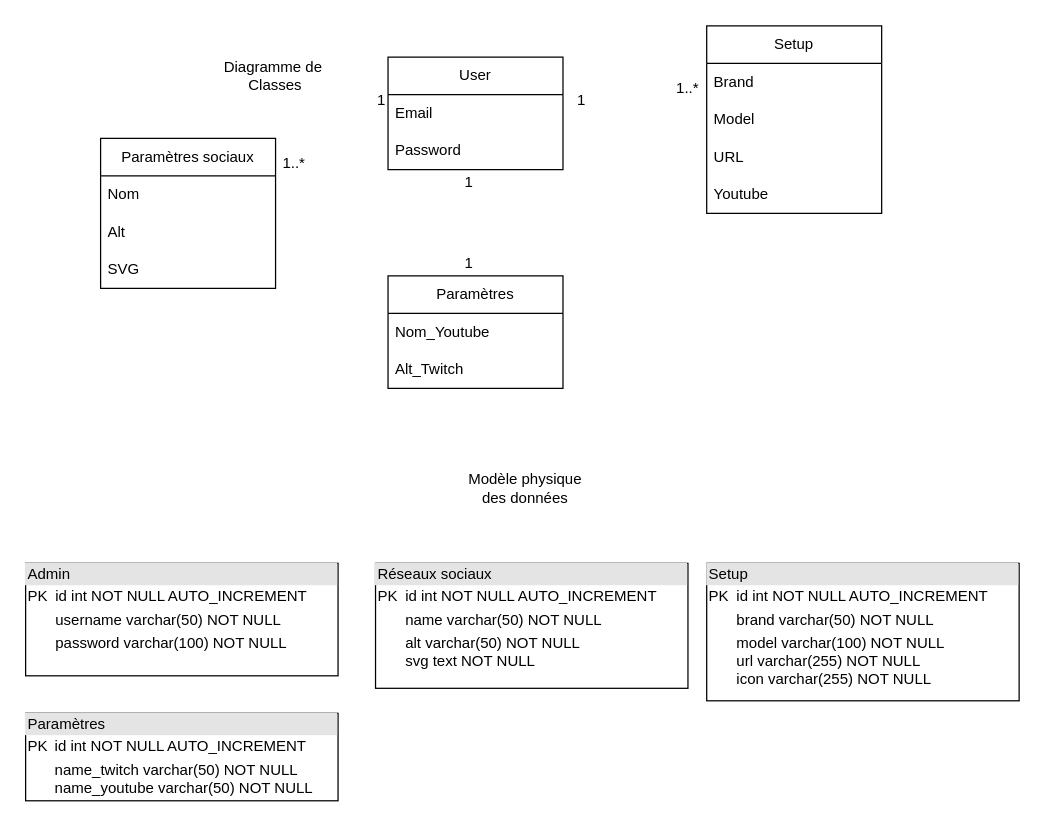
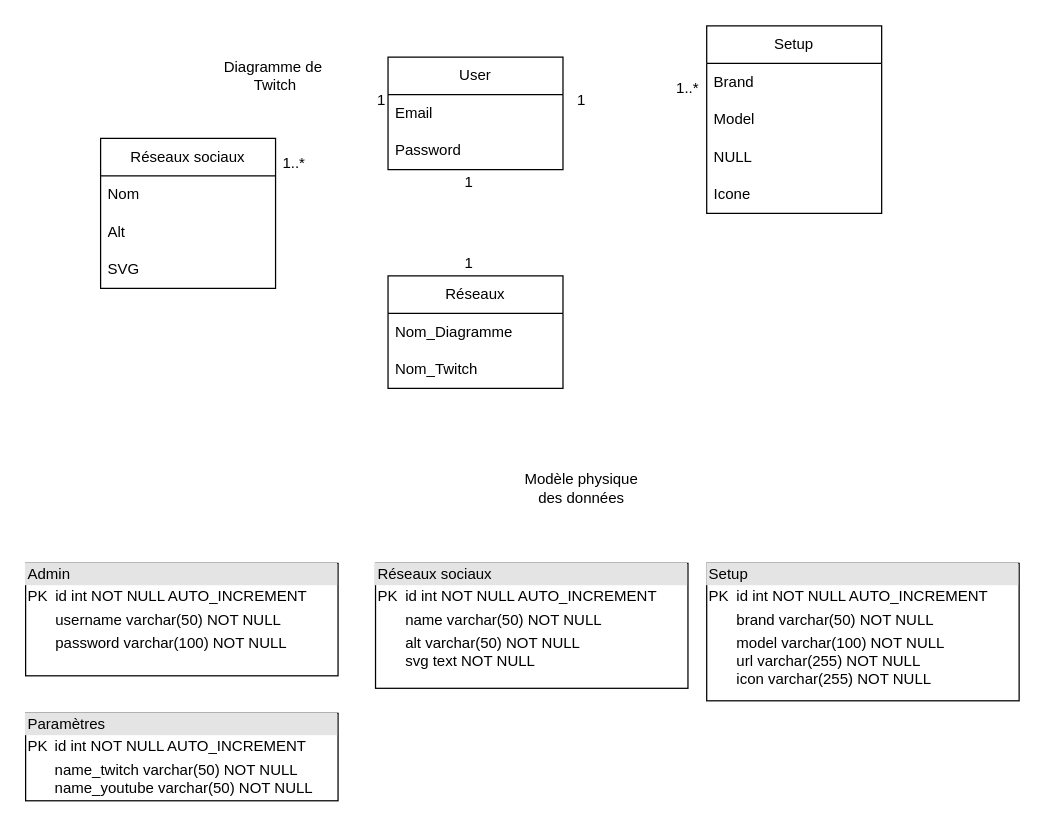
(276, 76) -> (276, 76)
(188, 157) -> (188, 157)
(727, 157) -> (731, 157)
(744, 194) -> (735, 194)
(476, 294) -> (476, 294)
(442, 332) -> (448, 332)
(434, 369) -> (436, 369)
(526, 488) -> (582, 488)
